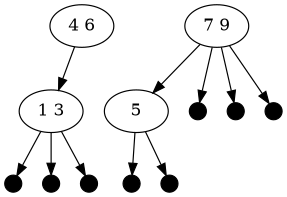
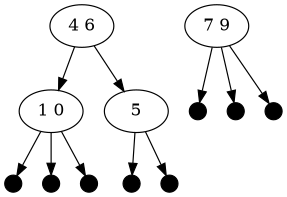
(181, 64) -> (106, 64)
(51, 111) -> (51, 111)
